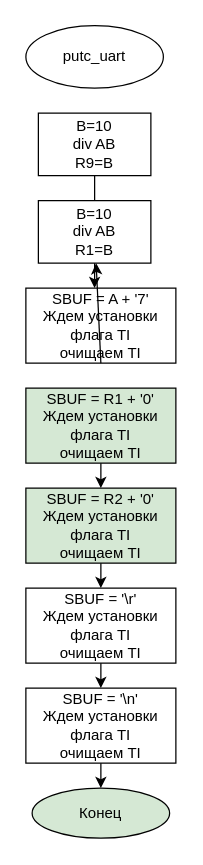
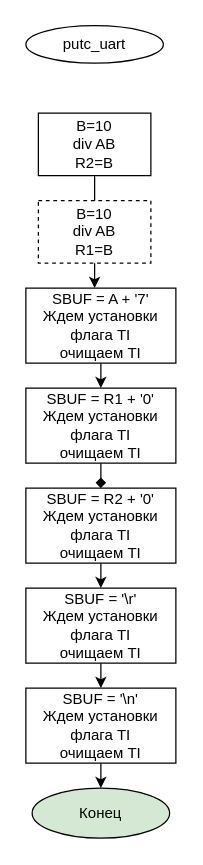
(94, 57) -> (94, 44)
(94, 144) -> (94, 144)
(94, 232) -> (94, 232)
(99, 320) -> (101, 371)
(101, 426) -> (101, 426)
(101, 478) -> (101, 477)
(101, 526) -> (101, 526)
